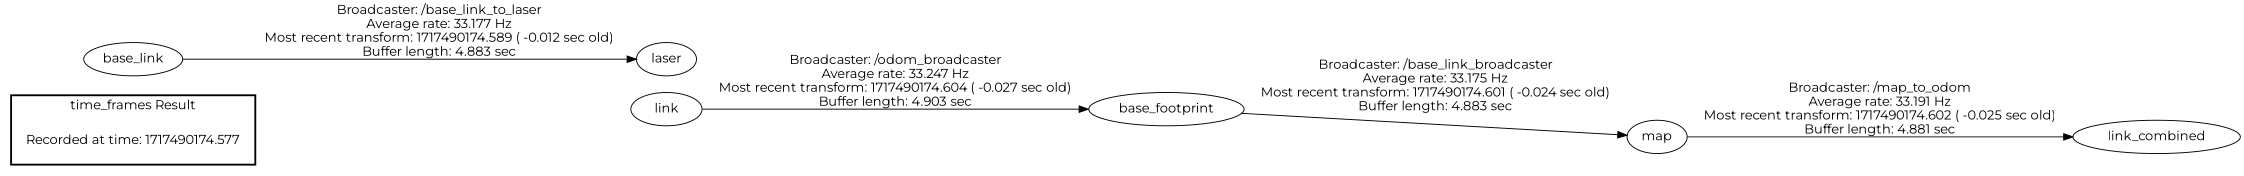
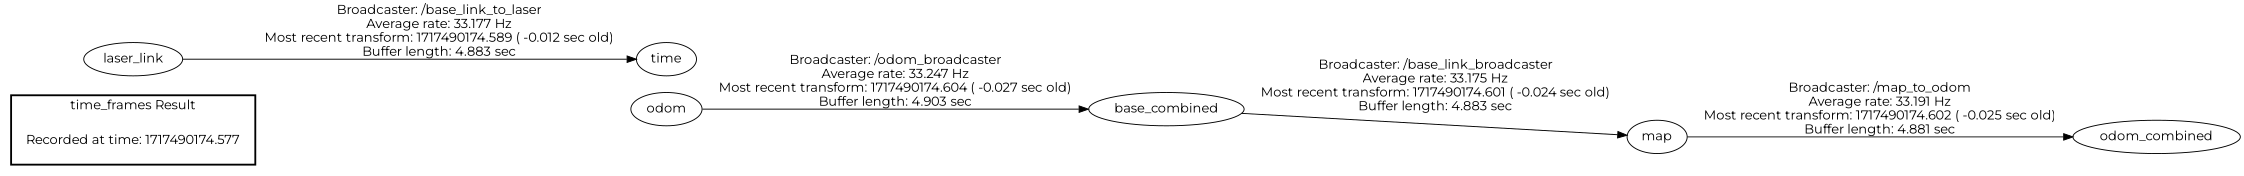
(133, 59) -> (133, 59)
(666, 59) -> (666, 59)
(666, 109) -> (666, 109)
(1166, 109) -> (1166, 109)
(2157, 137) -> (2157, 137)
